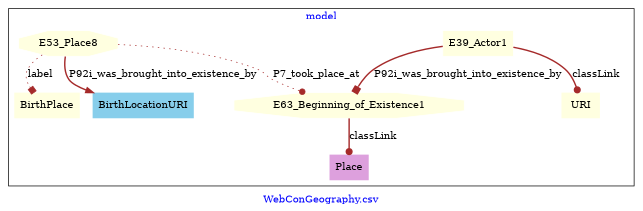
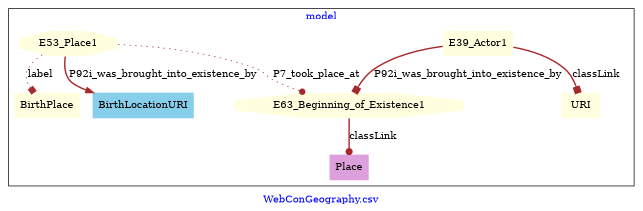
(68, 43) -> (68, 43)
(550, 59) -> (550, 59)
